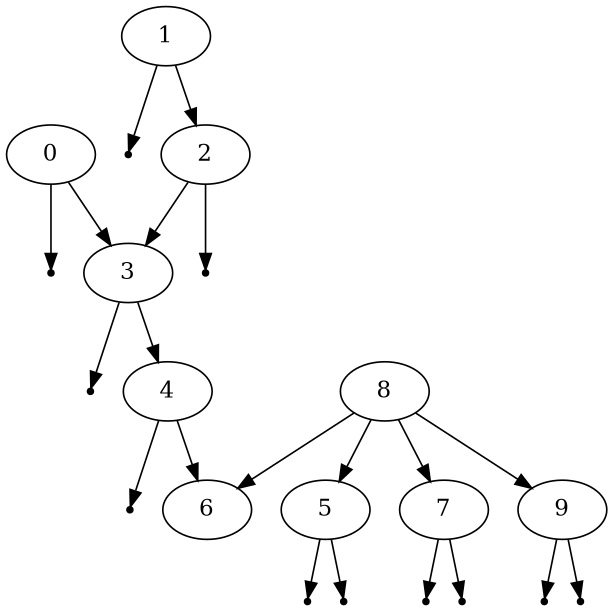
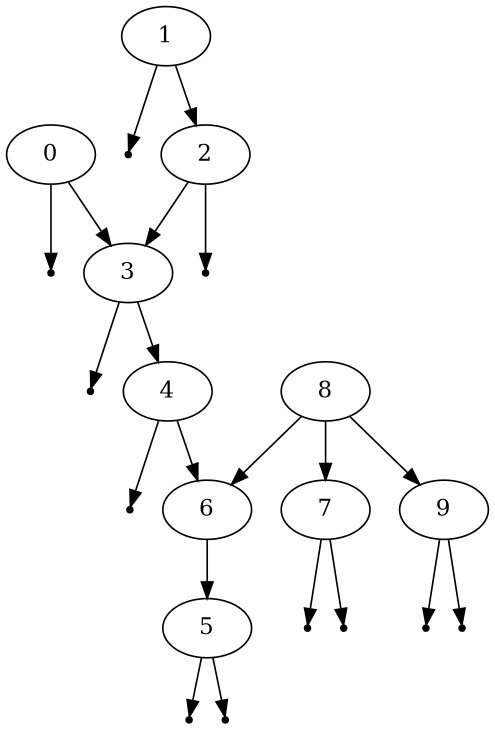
(359, 443) -> (207, 561)
